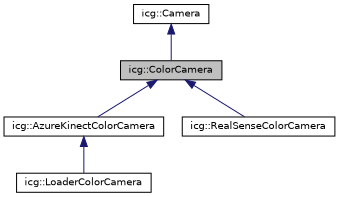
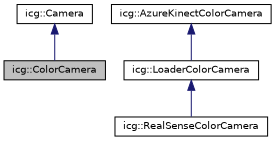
(123, 101) -> none
(219, 101) -> (191, 104)
